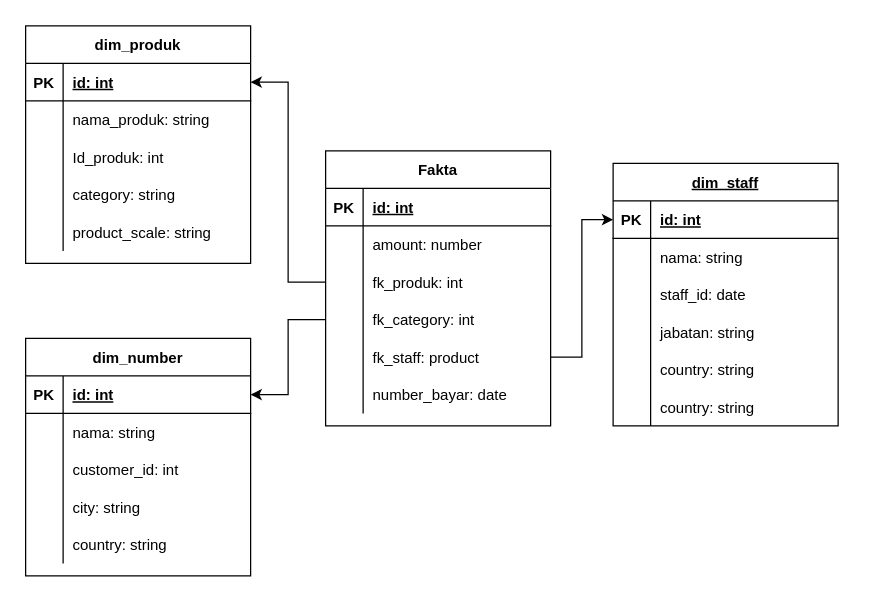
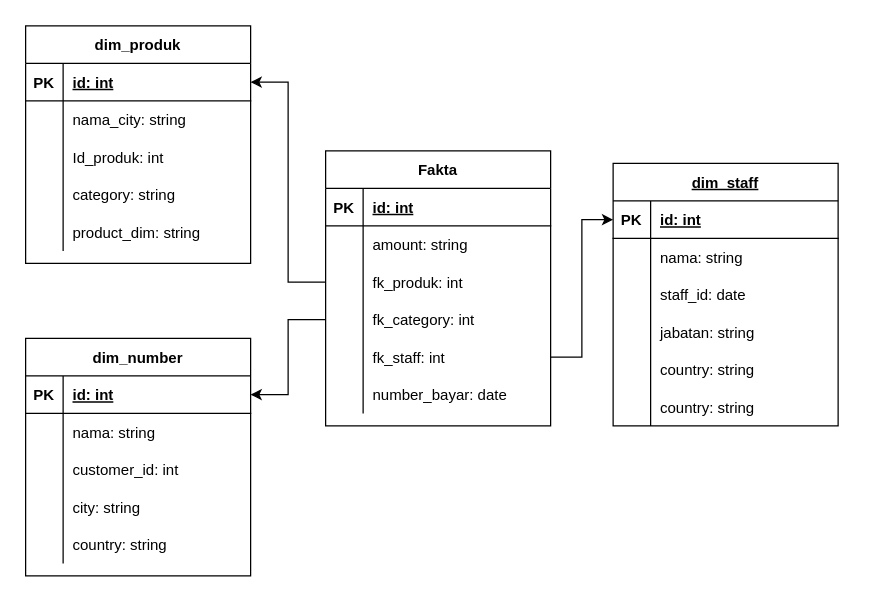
(146, 120) -> (136, 120)
(153, 233) -> (145, 233)
(427, 245) -> (425, 245)
(440, 358) -> (421, 358)
